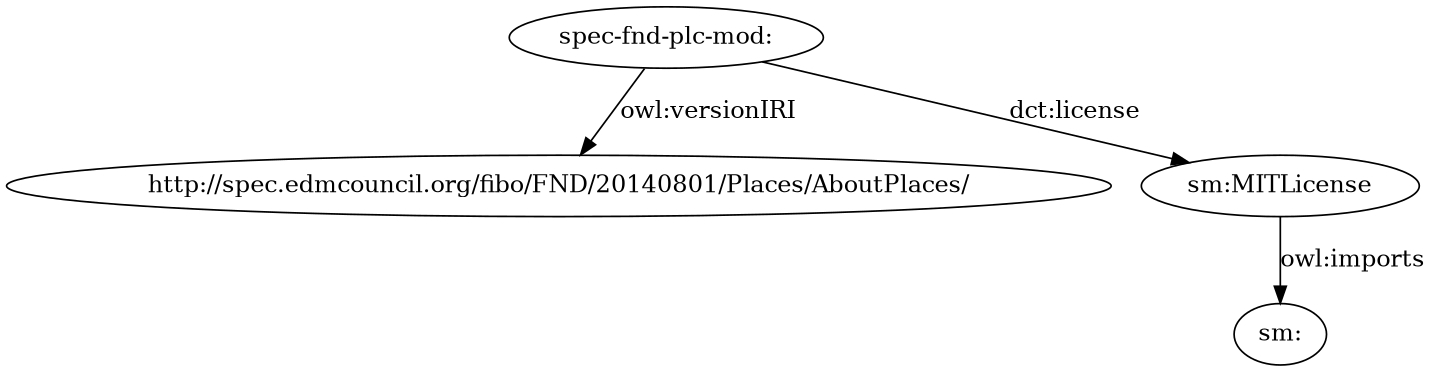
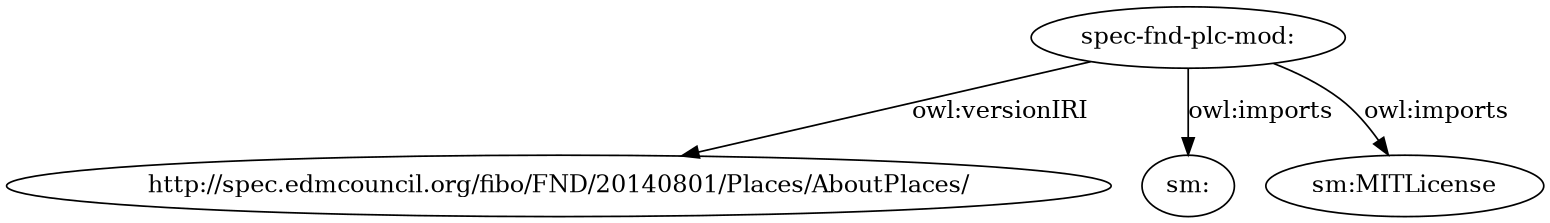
(1075, 112) -> (1436, 112)
(1280, 252) -> (1188, 103)
